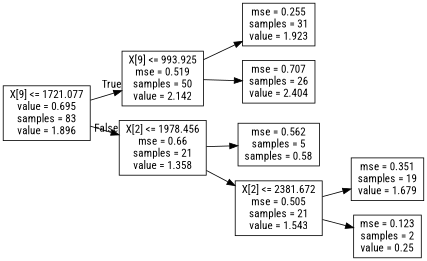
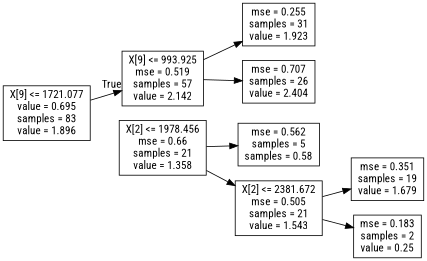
(163, 79) -> (163, 79)
(101, 129) -> none
(387, 236) -> (387, 236)
